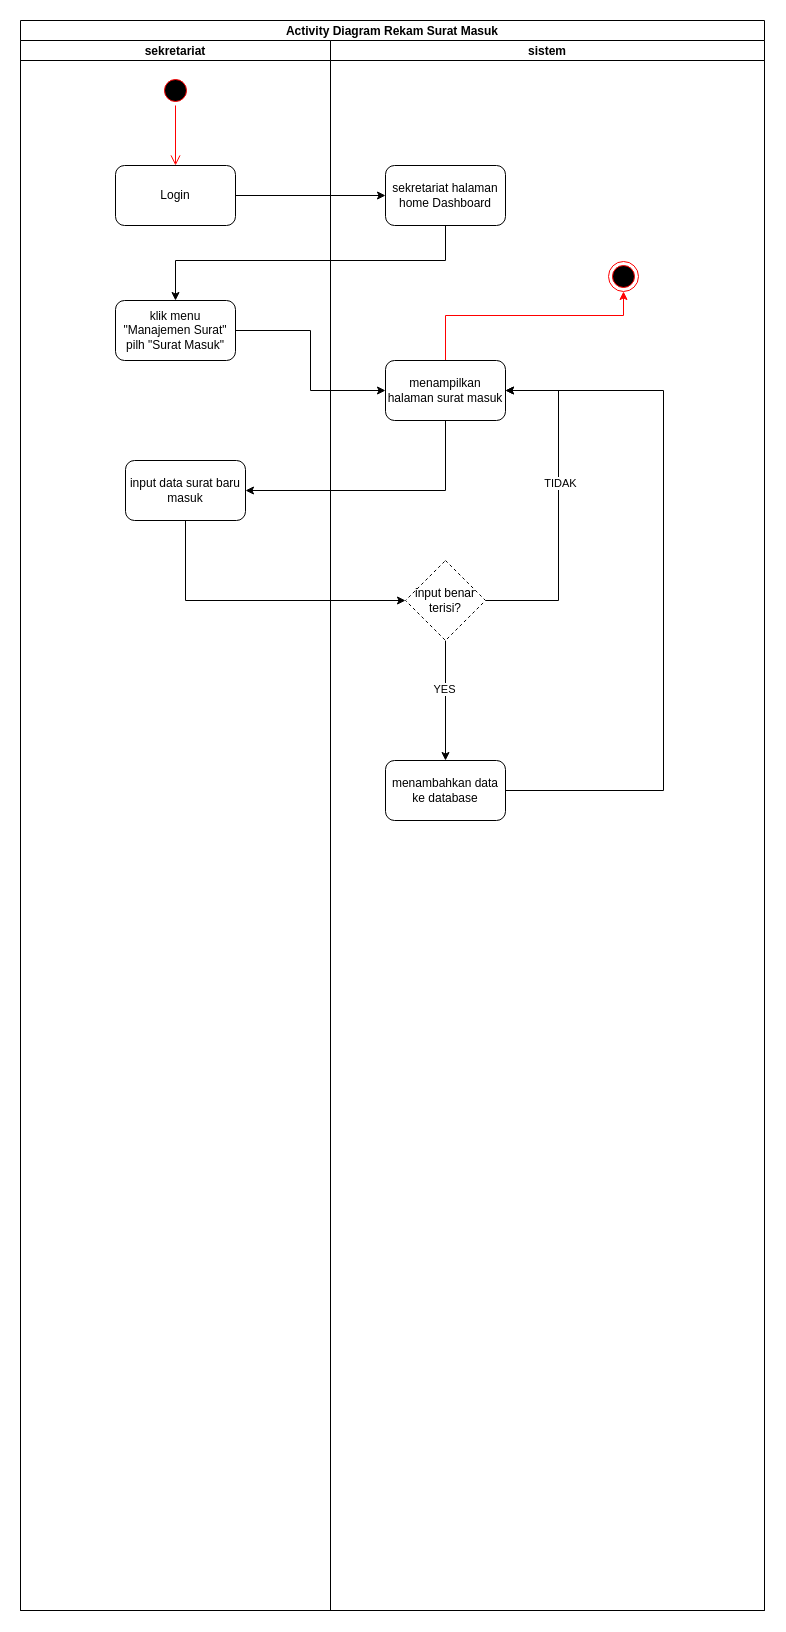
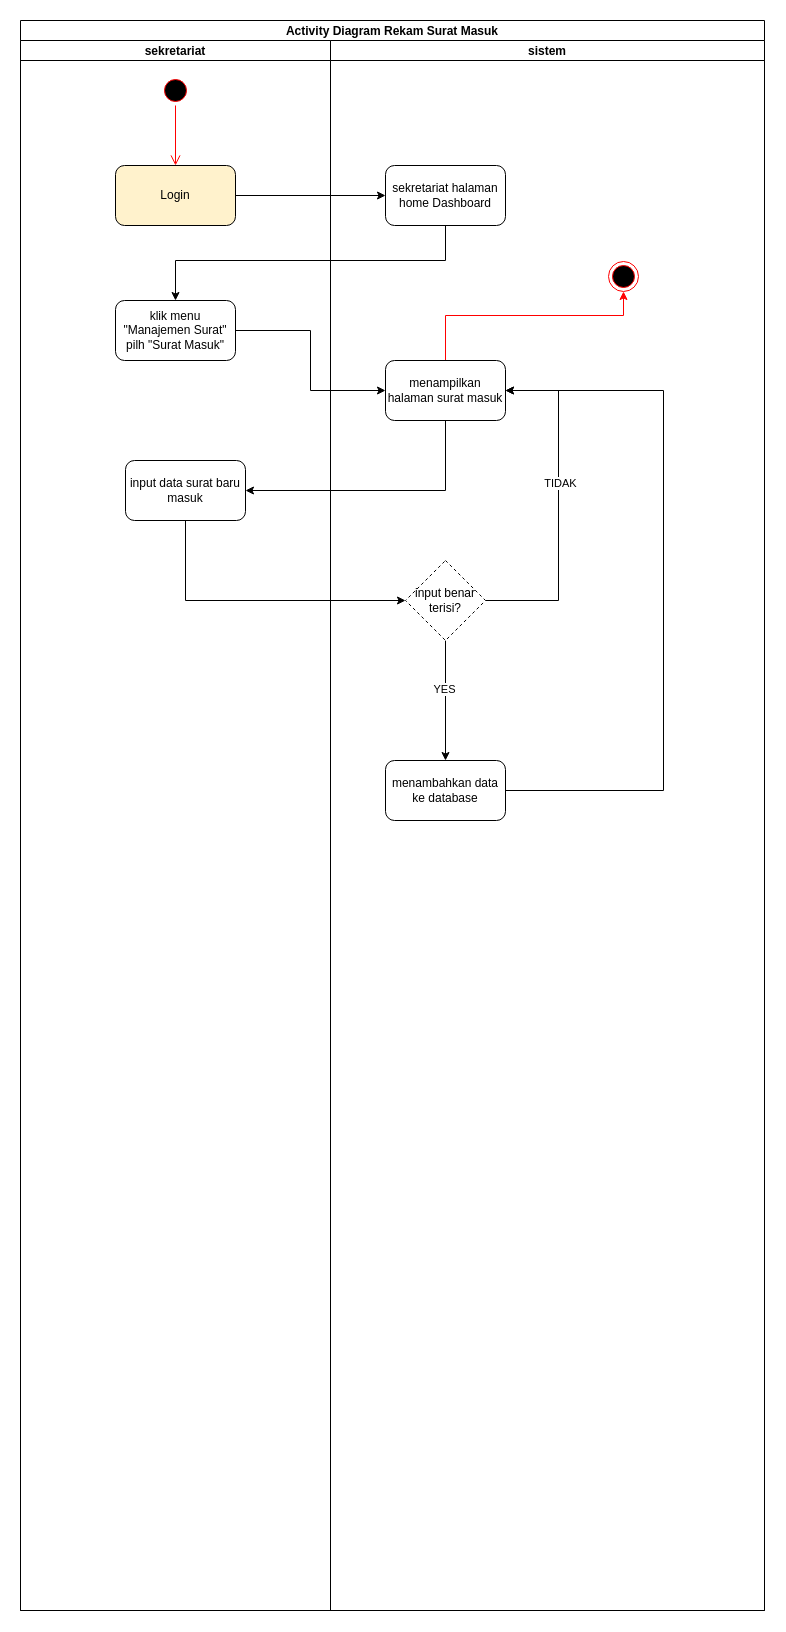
(176, 196) -> (176, 196)
